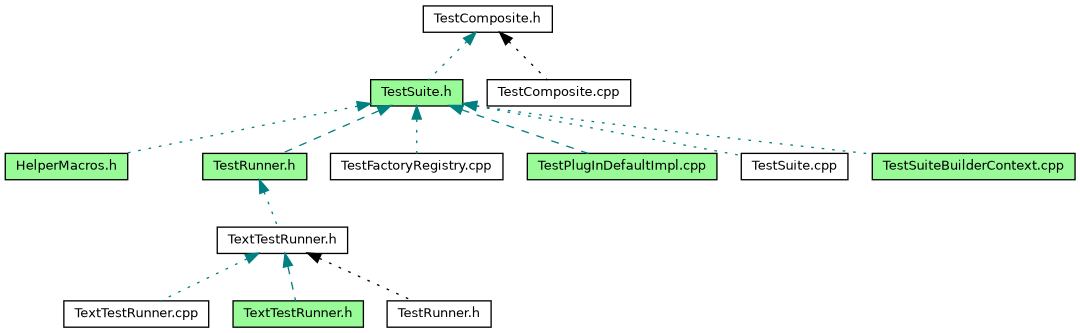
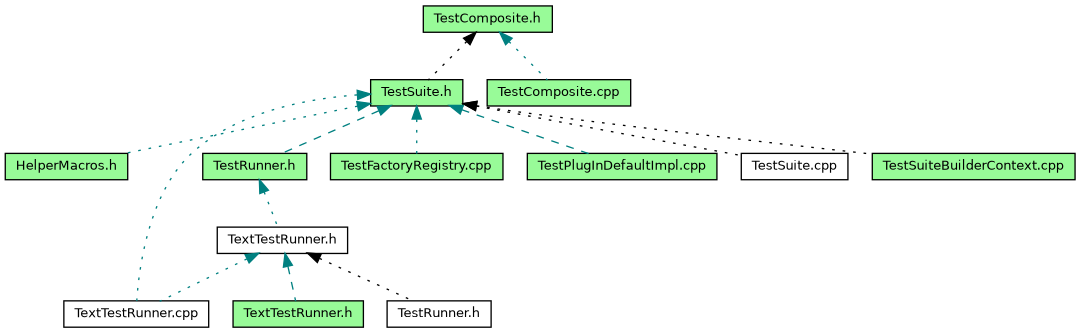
(488, 19) -> (488, 19)
(448, 61) -> (448, 61)
(528, 61) -> (528, 61)
(559, 93) -> (559, 93)
(674, 131) -> (674, 131)
(622, 134) -> (622, 134)
none -> (198, 148)
(417, 167) -> (417, 167)
